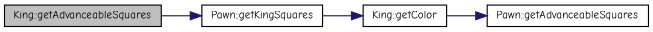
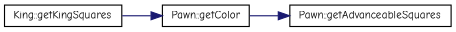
(83, 16) -> none
(262, 16) -> (63, 16)
(405, 16) -> (206, 16)
